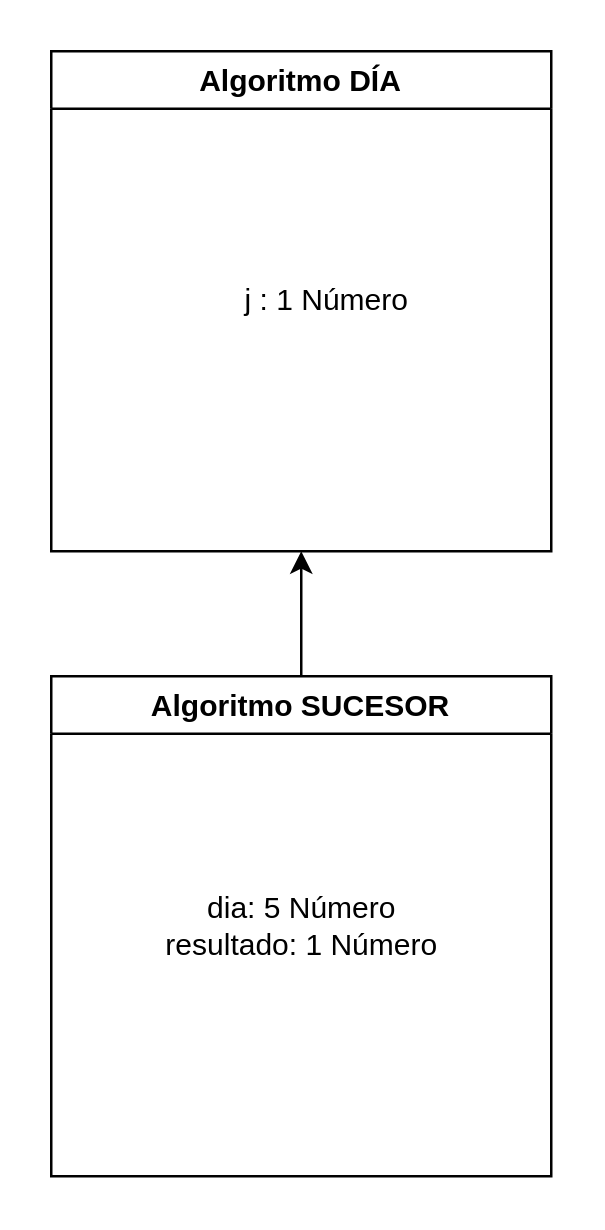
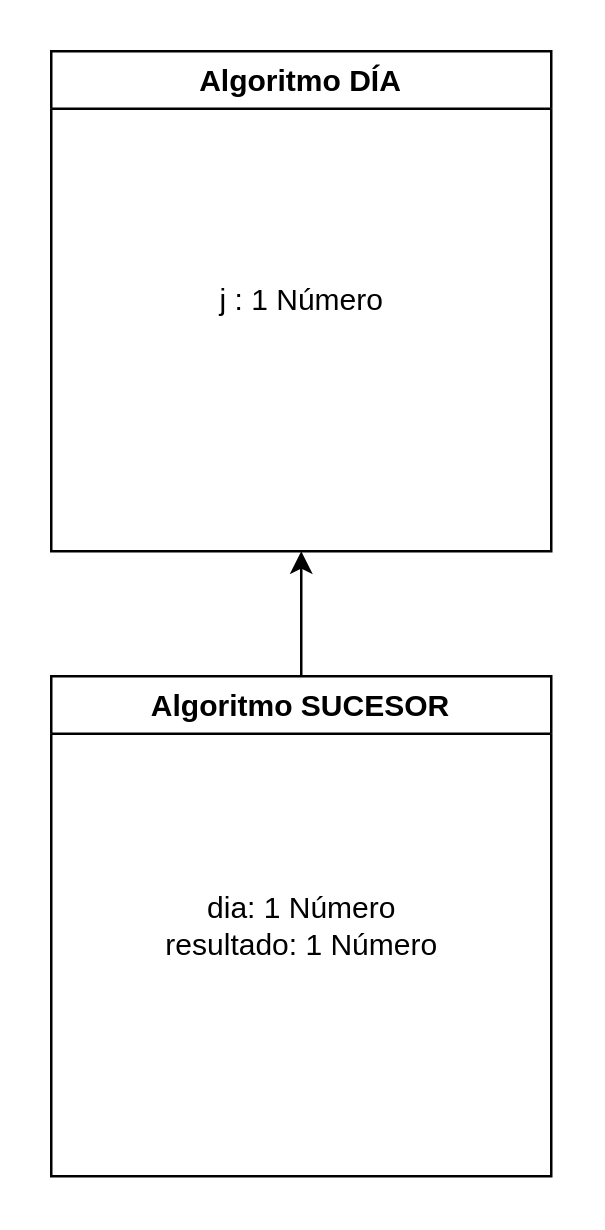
(326, 301) -> (301, 301)
(303, 926) -> (303, 926)
